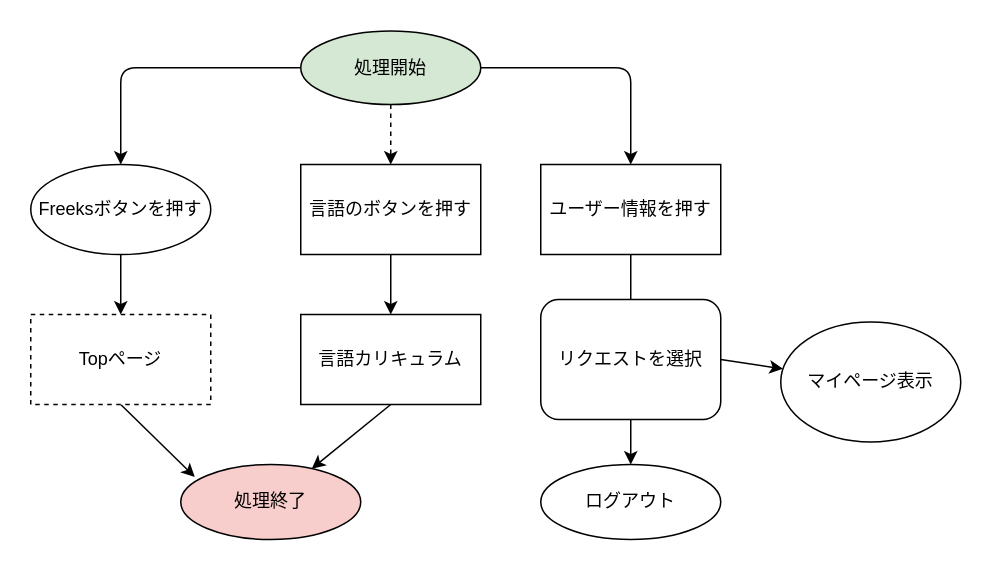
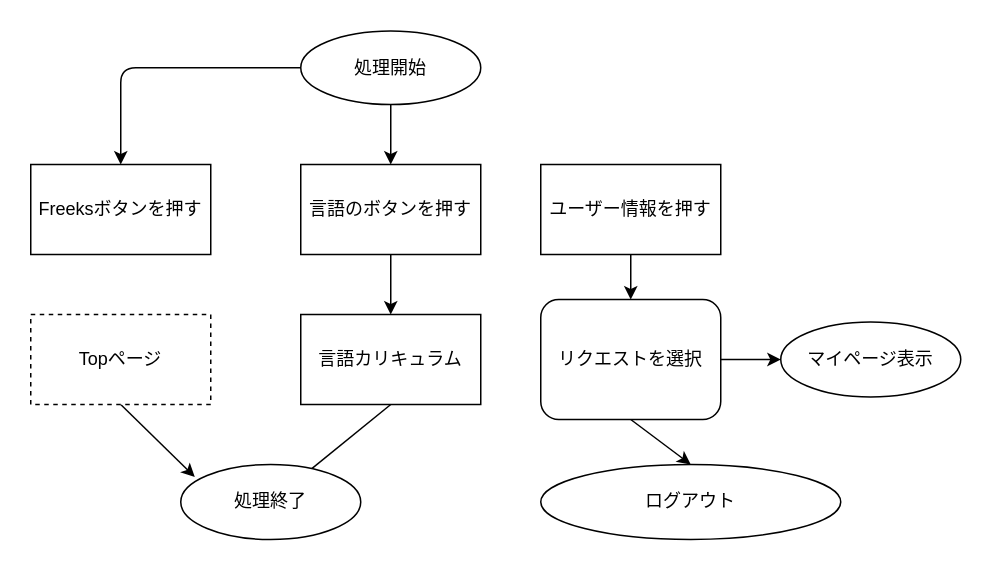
(391, 68) -> (391, 68)
(594, 68) -> none
(391, 128) -> (391, 128)
(121, 209) -> (121, 209)
(121, 279) -> none
(631, 292) -> (631, 288)
(871, 382) -> (871, 359)
(320, 462) -> (317, 465)
(271, 502) -> (271, 502)
(631, 502) -> (691, 502)
